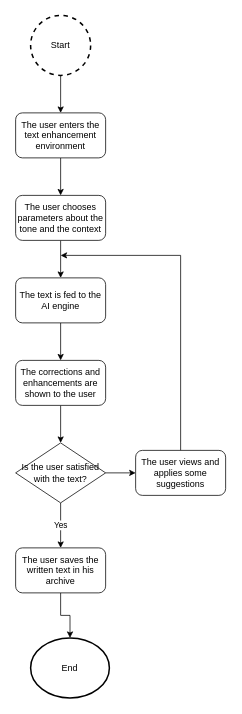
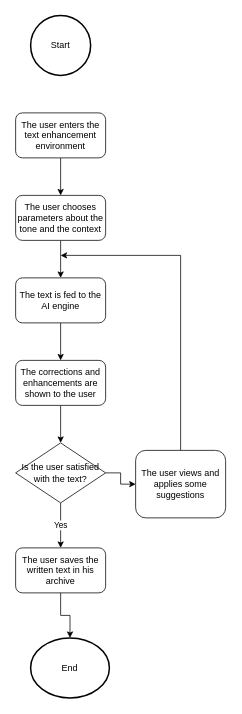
(60, 45) -> (60, 45)
(60, 92) -> none
(180, 473) -> (180, 484)
